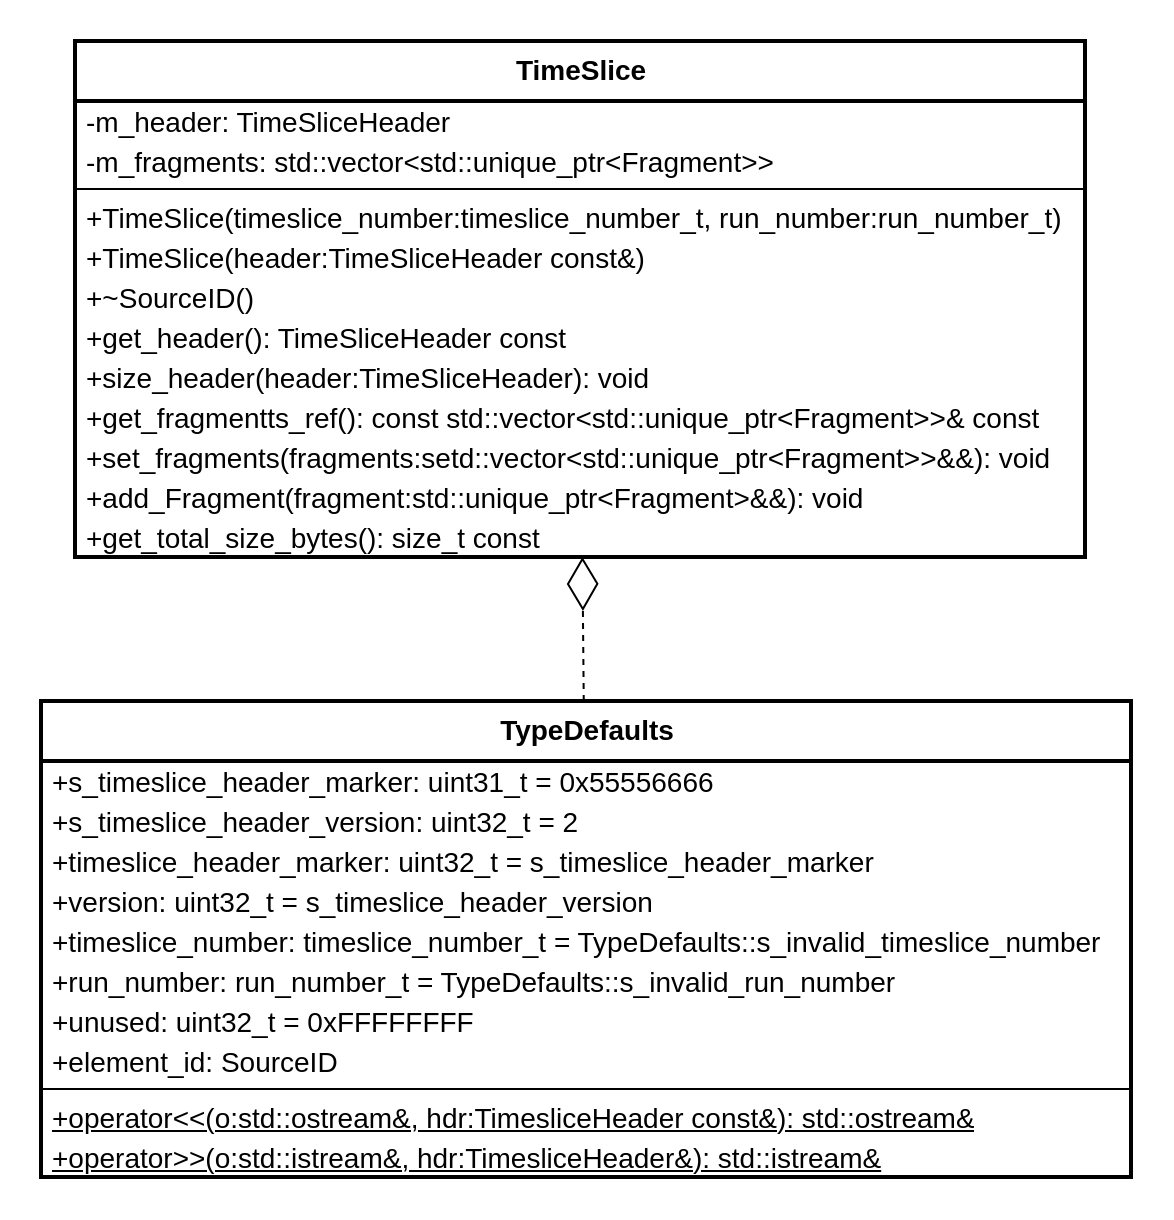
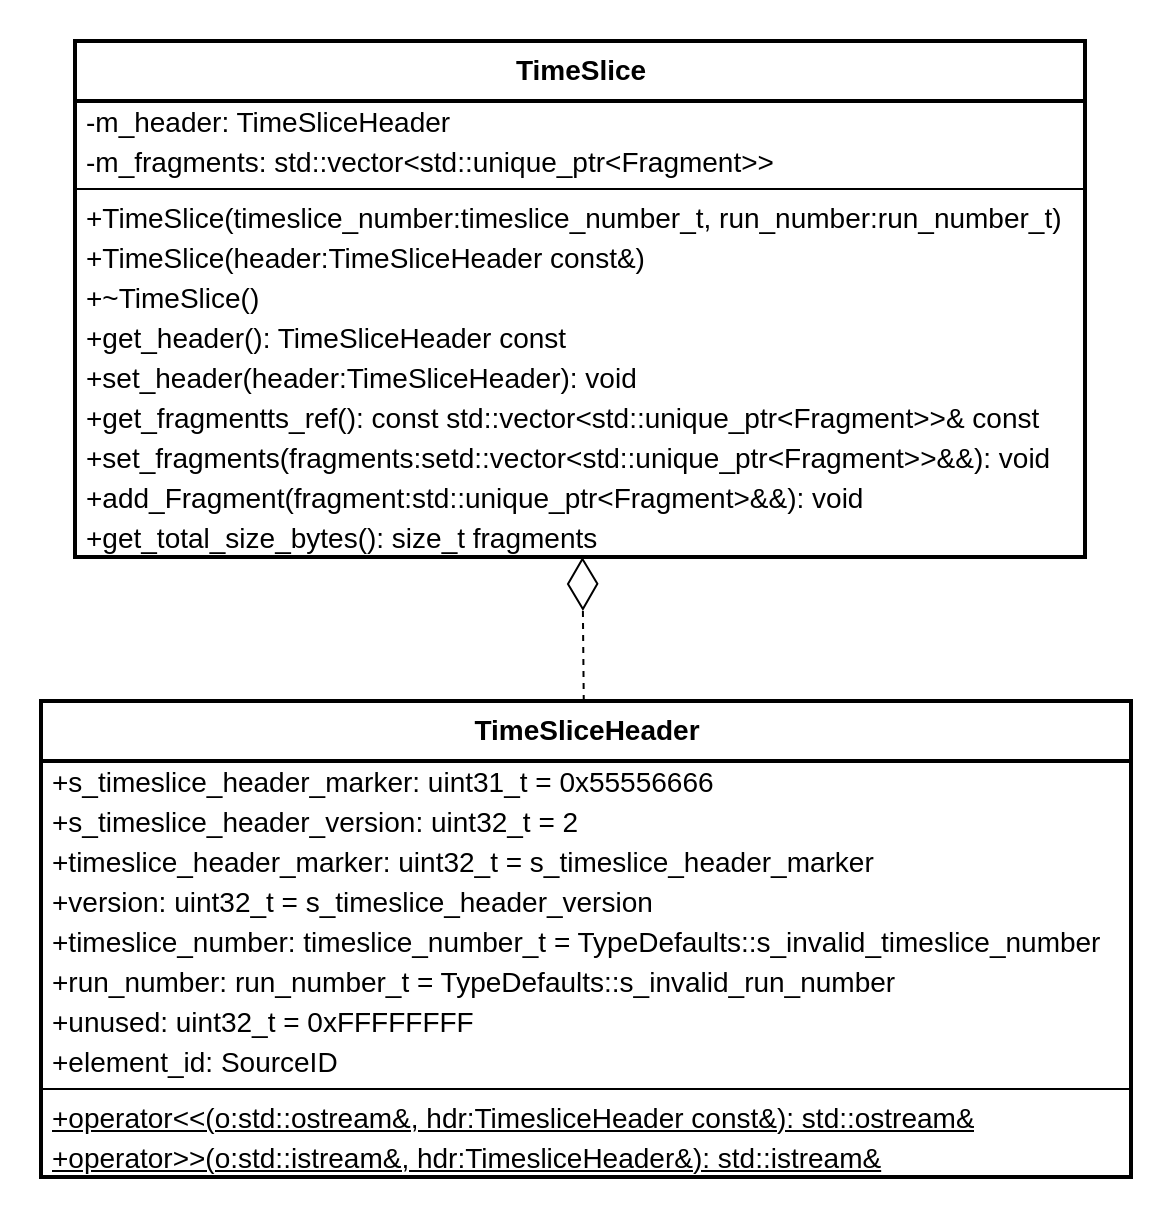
(181, 297) -> (178, 297)
(387, 377) -> (383, 377)
(355, 537) -> (387, 537)
(588, 732) -> (588, 732)
